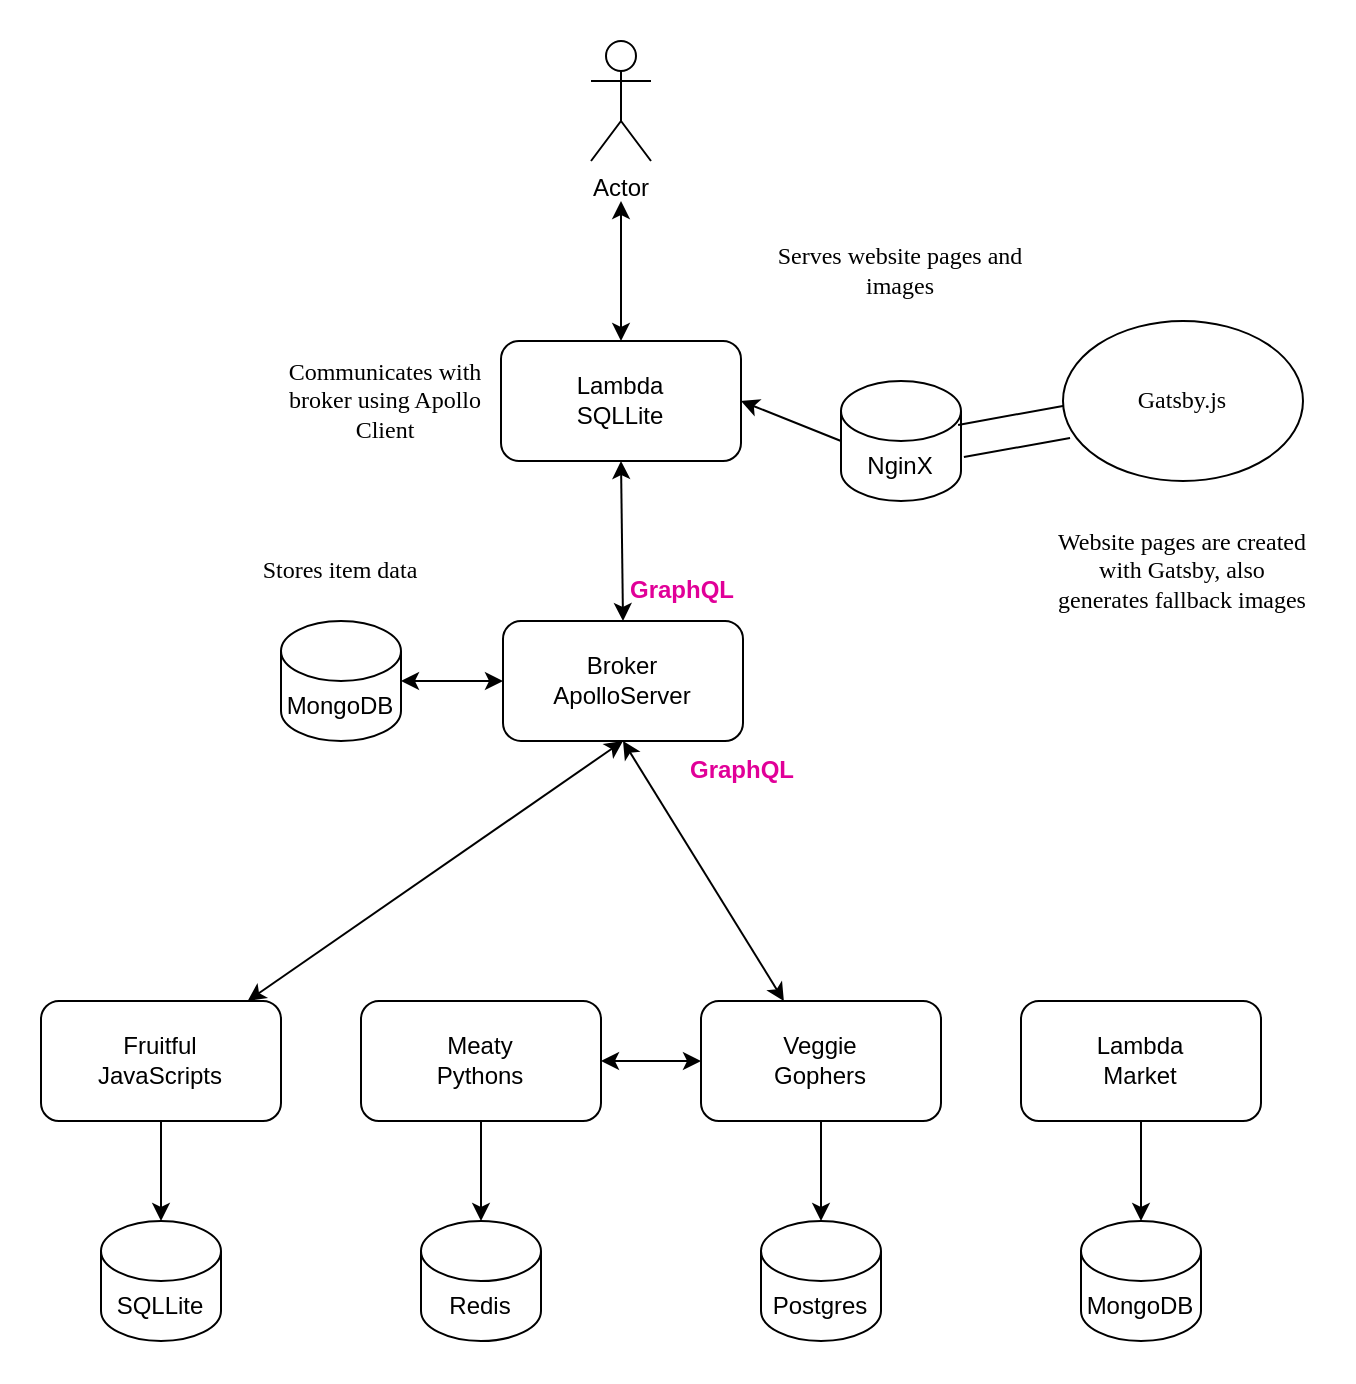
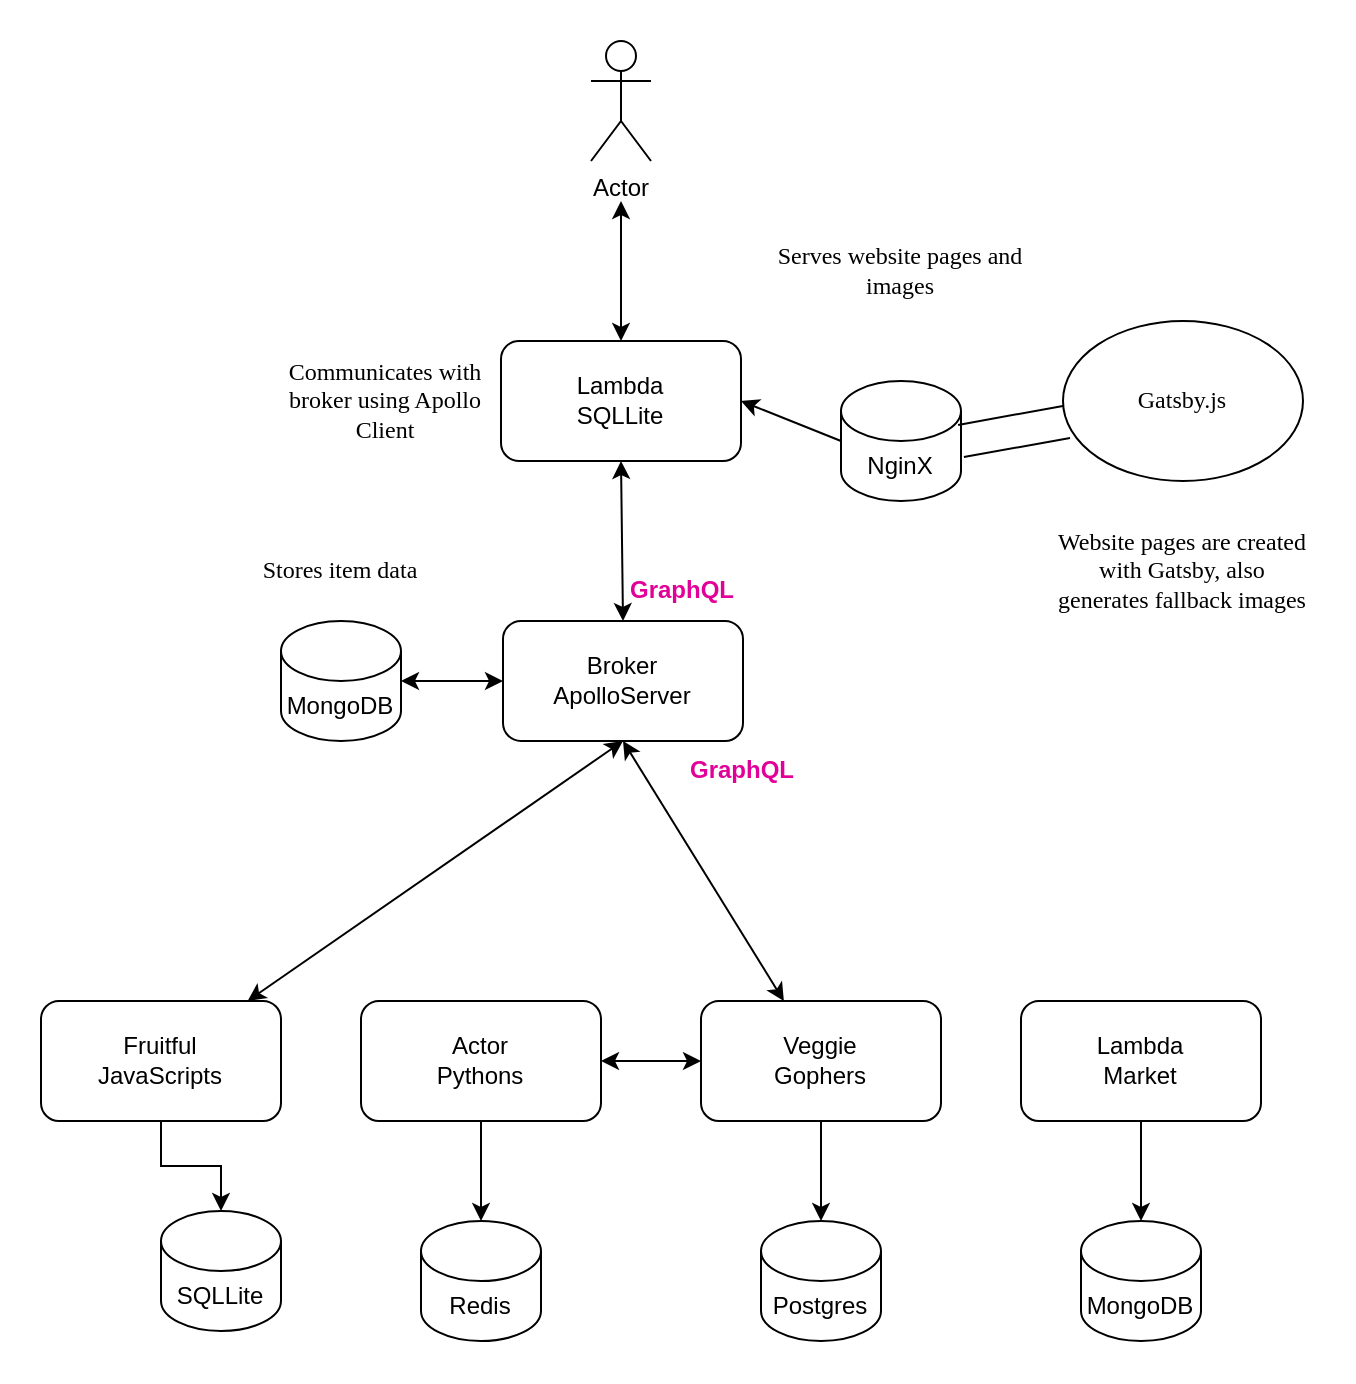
(481, 1061) -> (481, 1061)
(161, 1281) -> (221, 1271)
